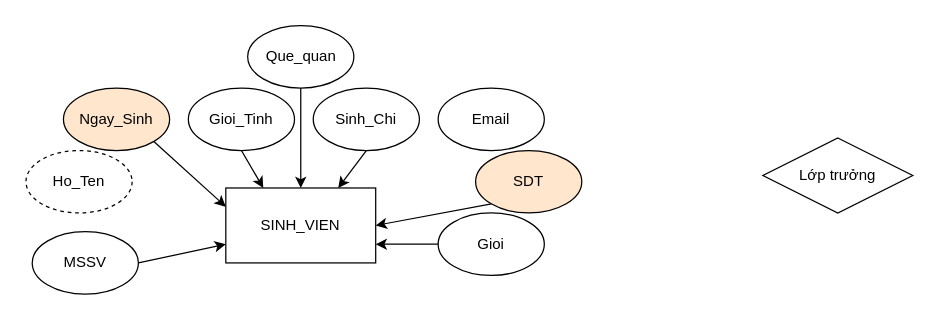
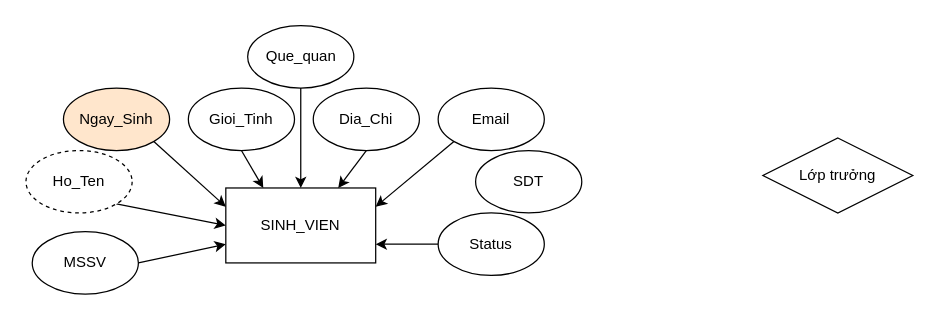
(366, 119) -> (366, 119)
none -> (418, 171)
(529, 182) -> (529, 182)
none -> (166, 214)
(438, 214) -> none
(491, 244) -> (491, 244)
